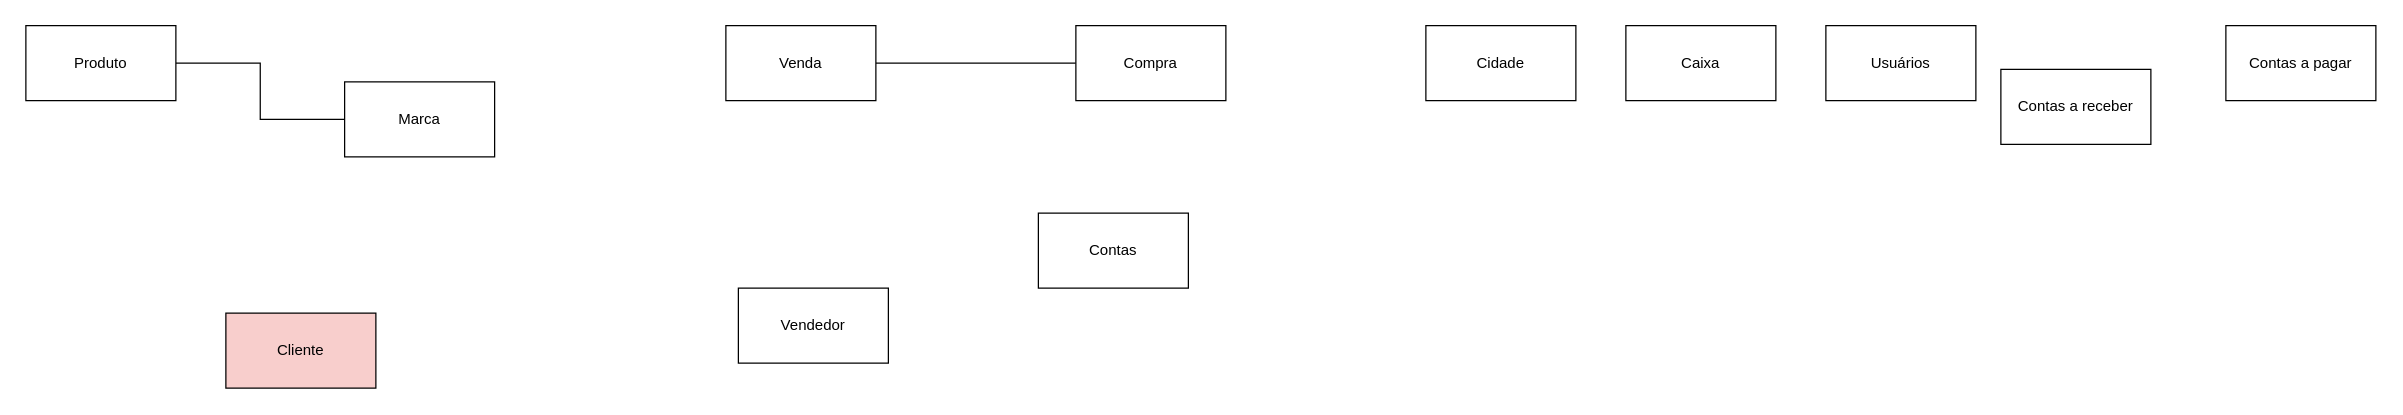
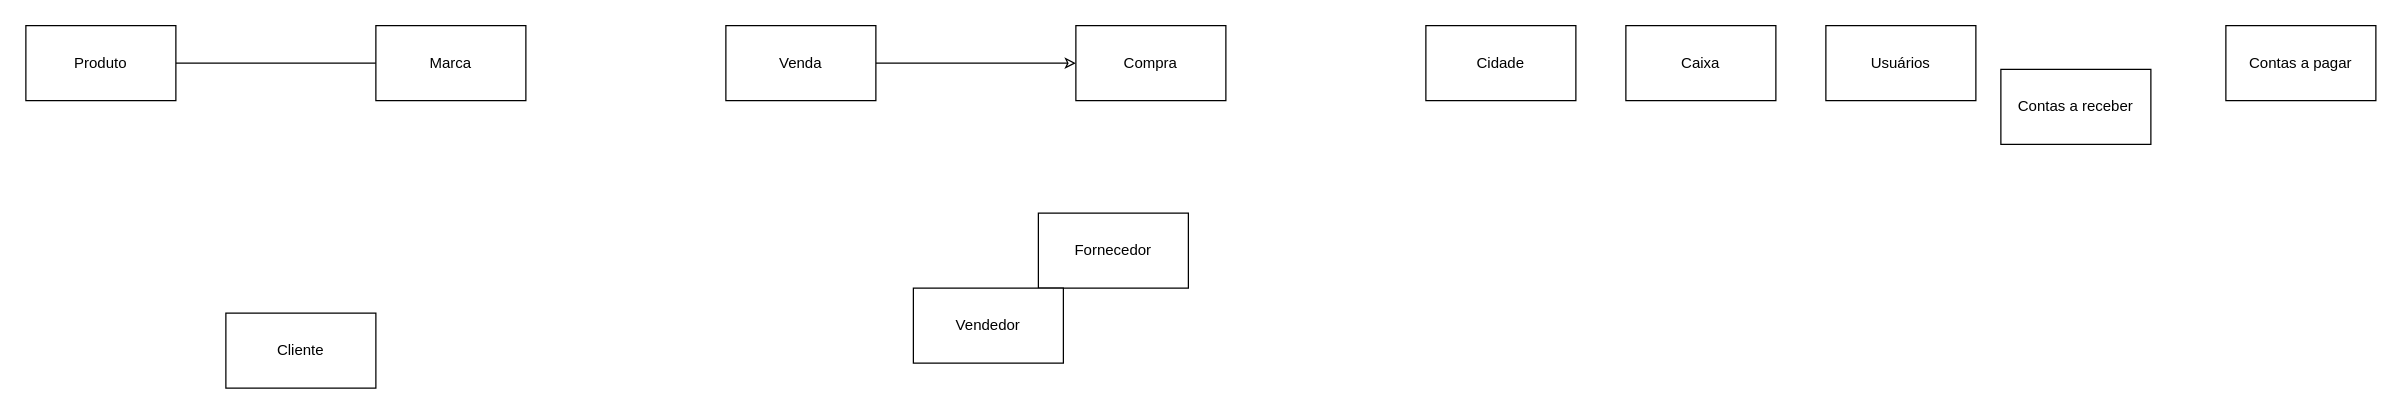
(1069, 63) -> (1066, 63)
(419, 119) -> (451, 63)
(1113, 251) -> (1113, 251)
(813, 326) -> (988, 326)
(301, 351) -> (301, 351)
